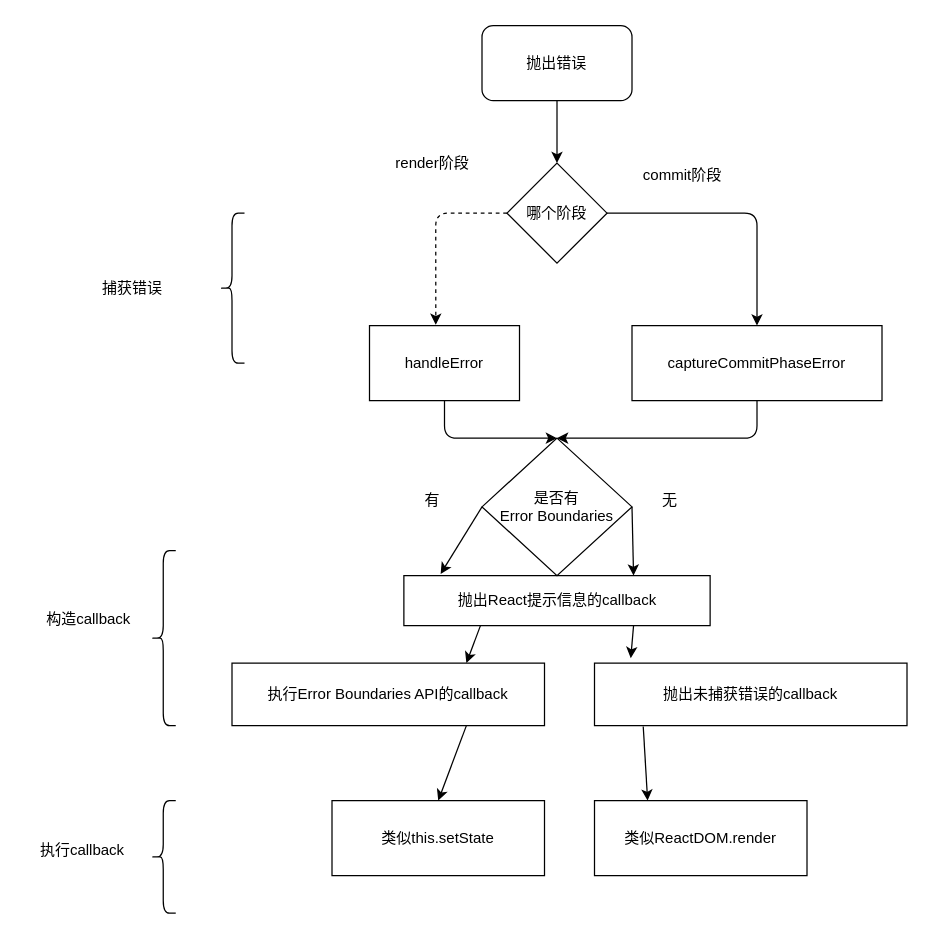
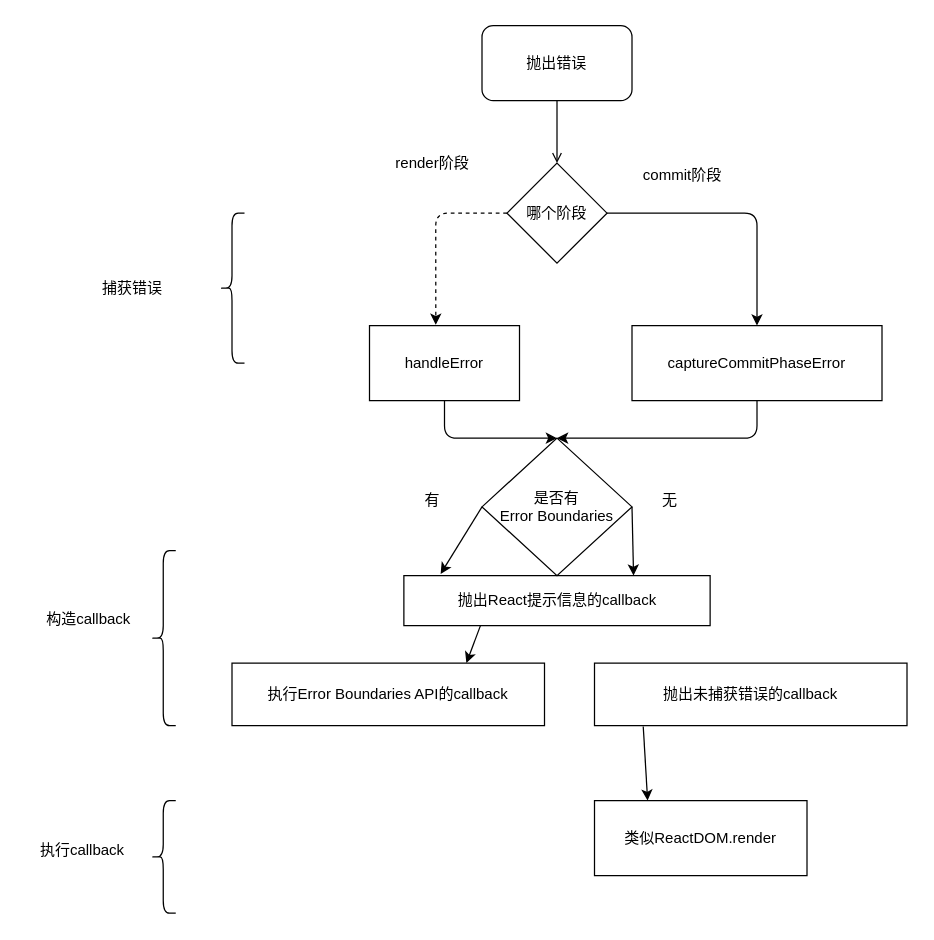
(557, 153) -> (557, 154)
(632, 638) -> none
(454, 759) -> none
(438, 838) -> none
